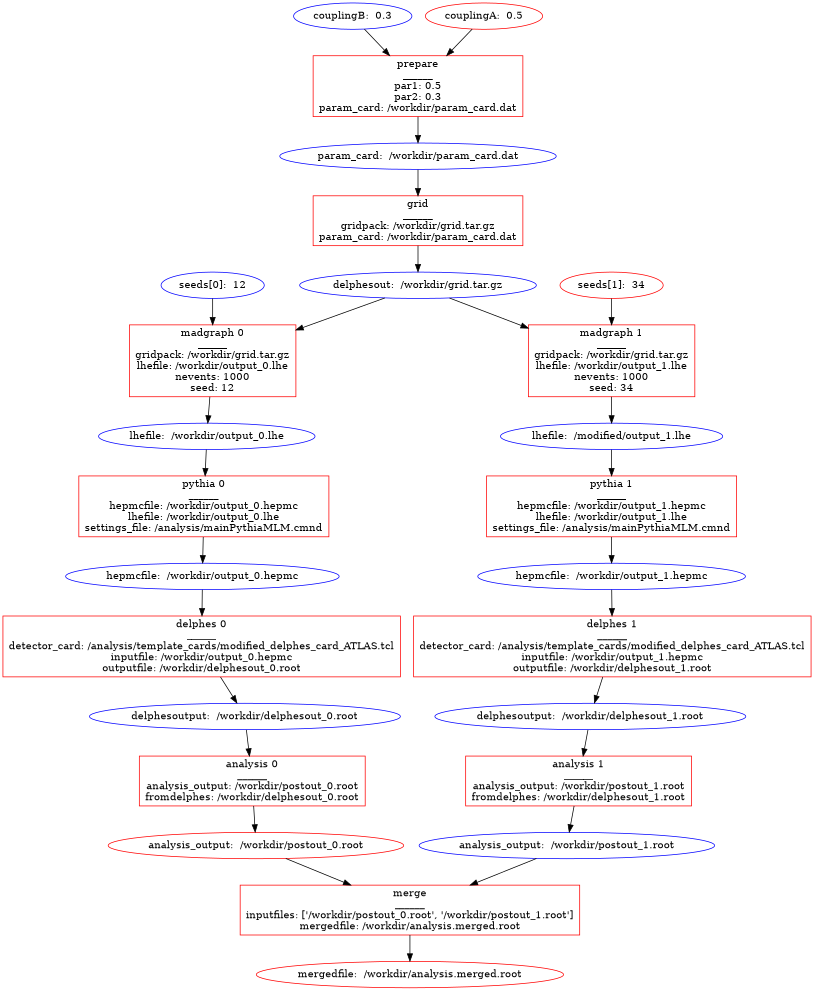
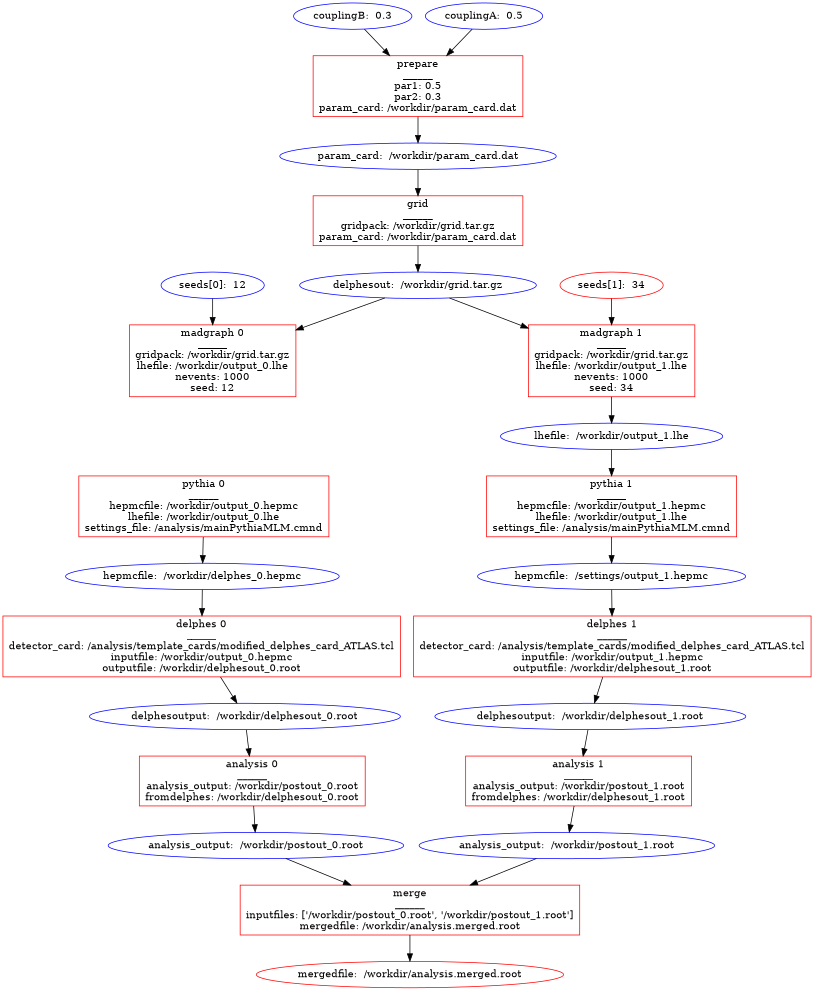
(484, 16) -> (484, 16)
(207, 436) -> none
(612, 436) -> (612, 436)
(202, 576) -> (202, 576)
(612, 576) -> (612, 576)
(256, 846) -> (256, 846)
